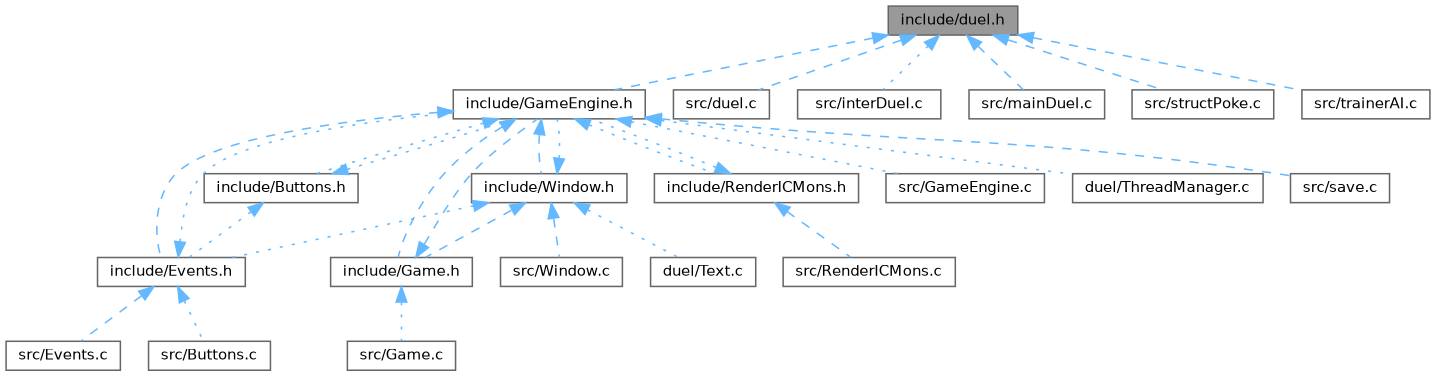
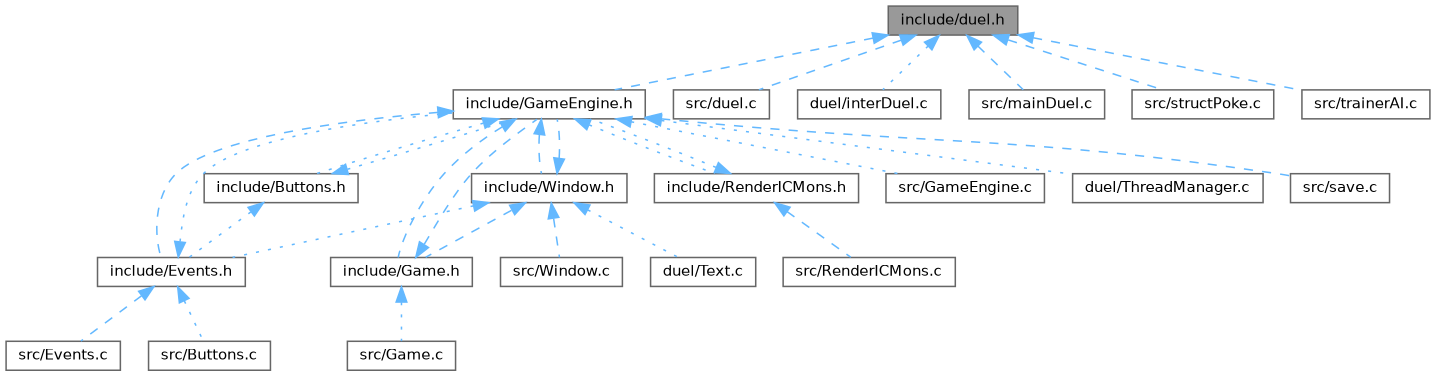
(869, 104) -> (869, 104)
(559, 139) -> (559, 139)
